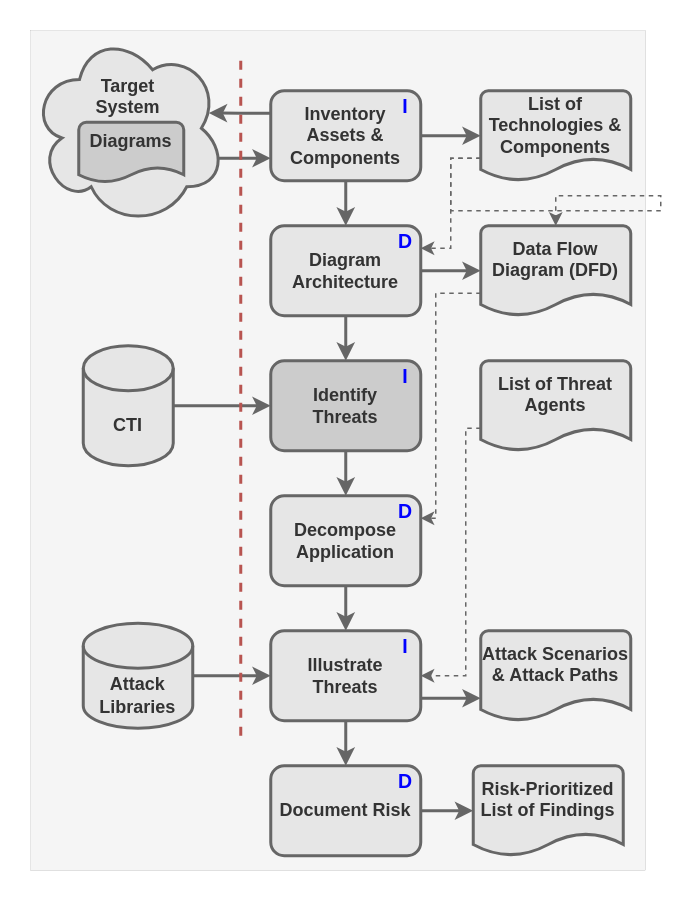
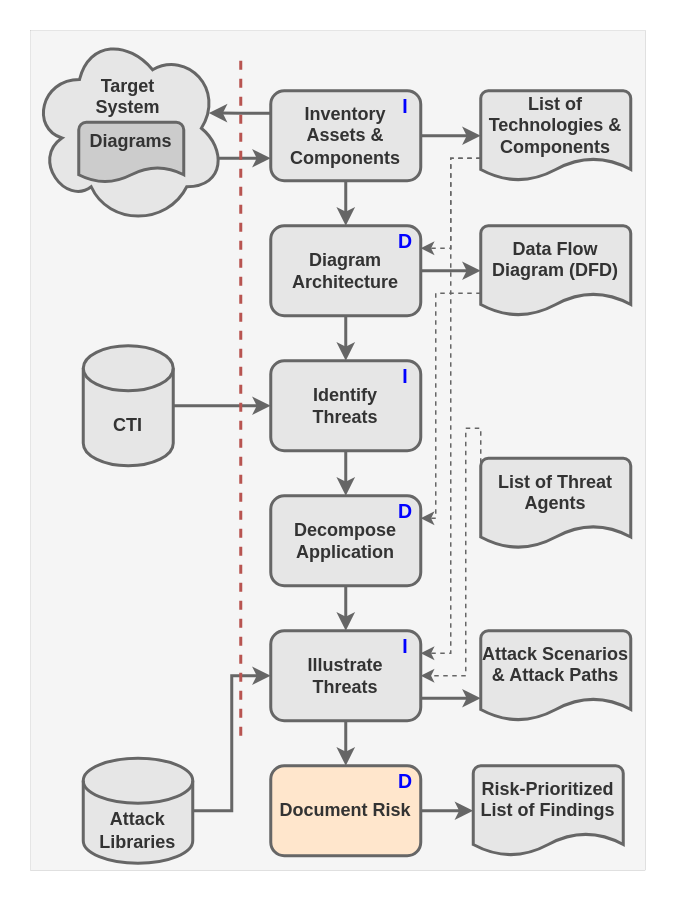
(627, 211) -> (451, 461)
(346, 406) -> (346, 406)
(556, 406) -> (556, 503)
(138, 676) -> (138, 811)
(346, 811) -> (346, 811)
